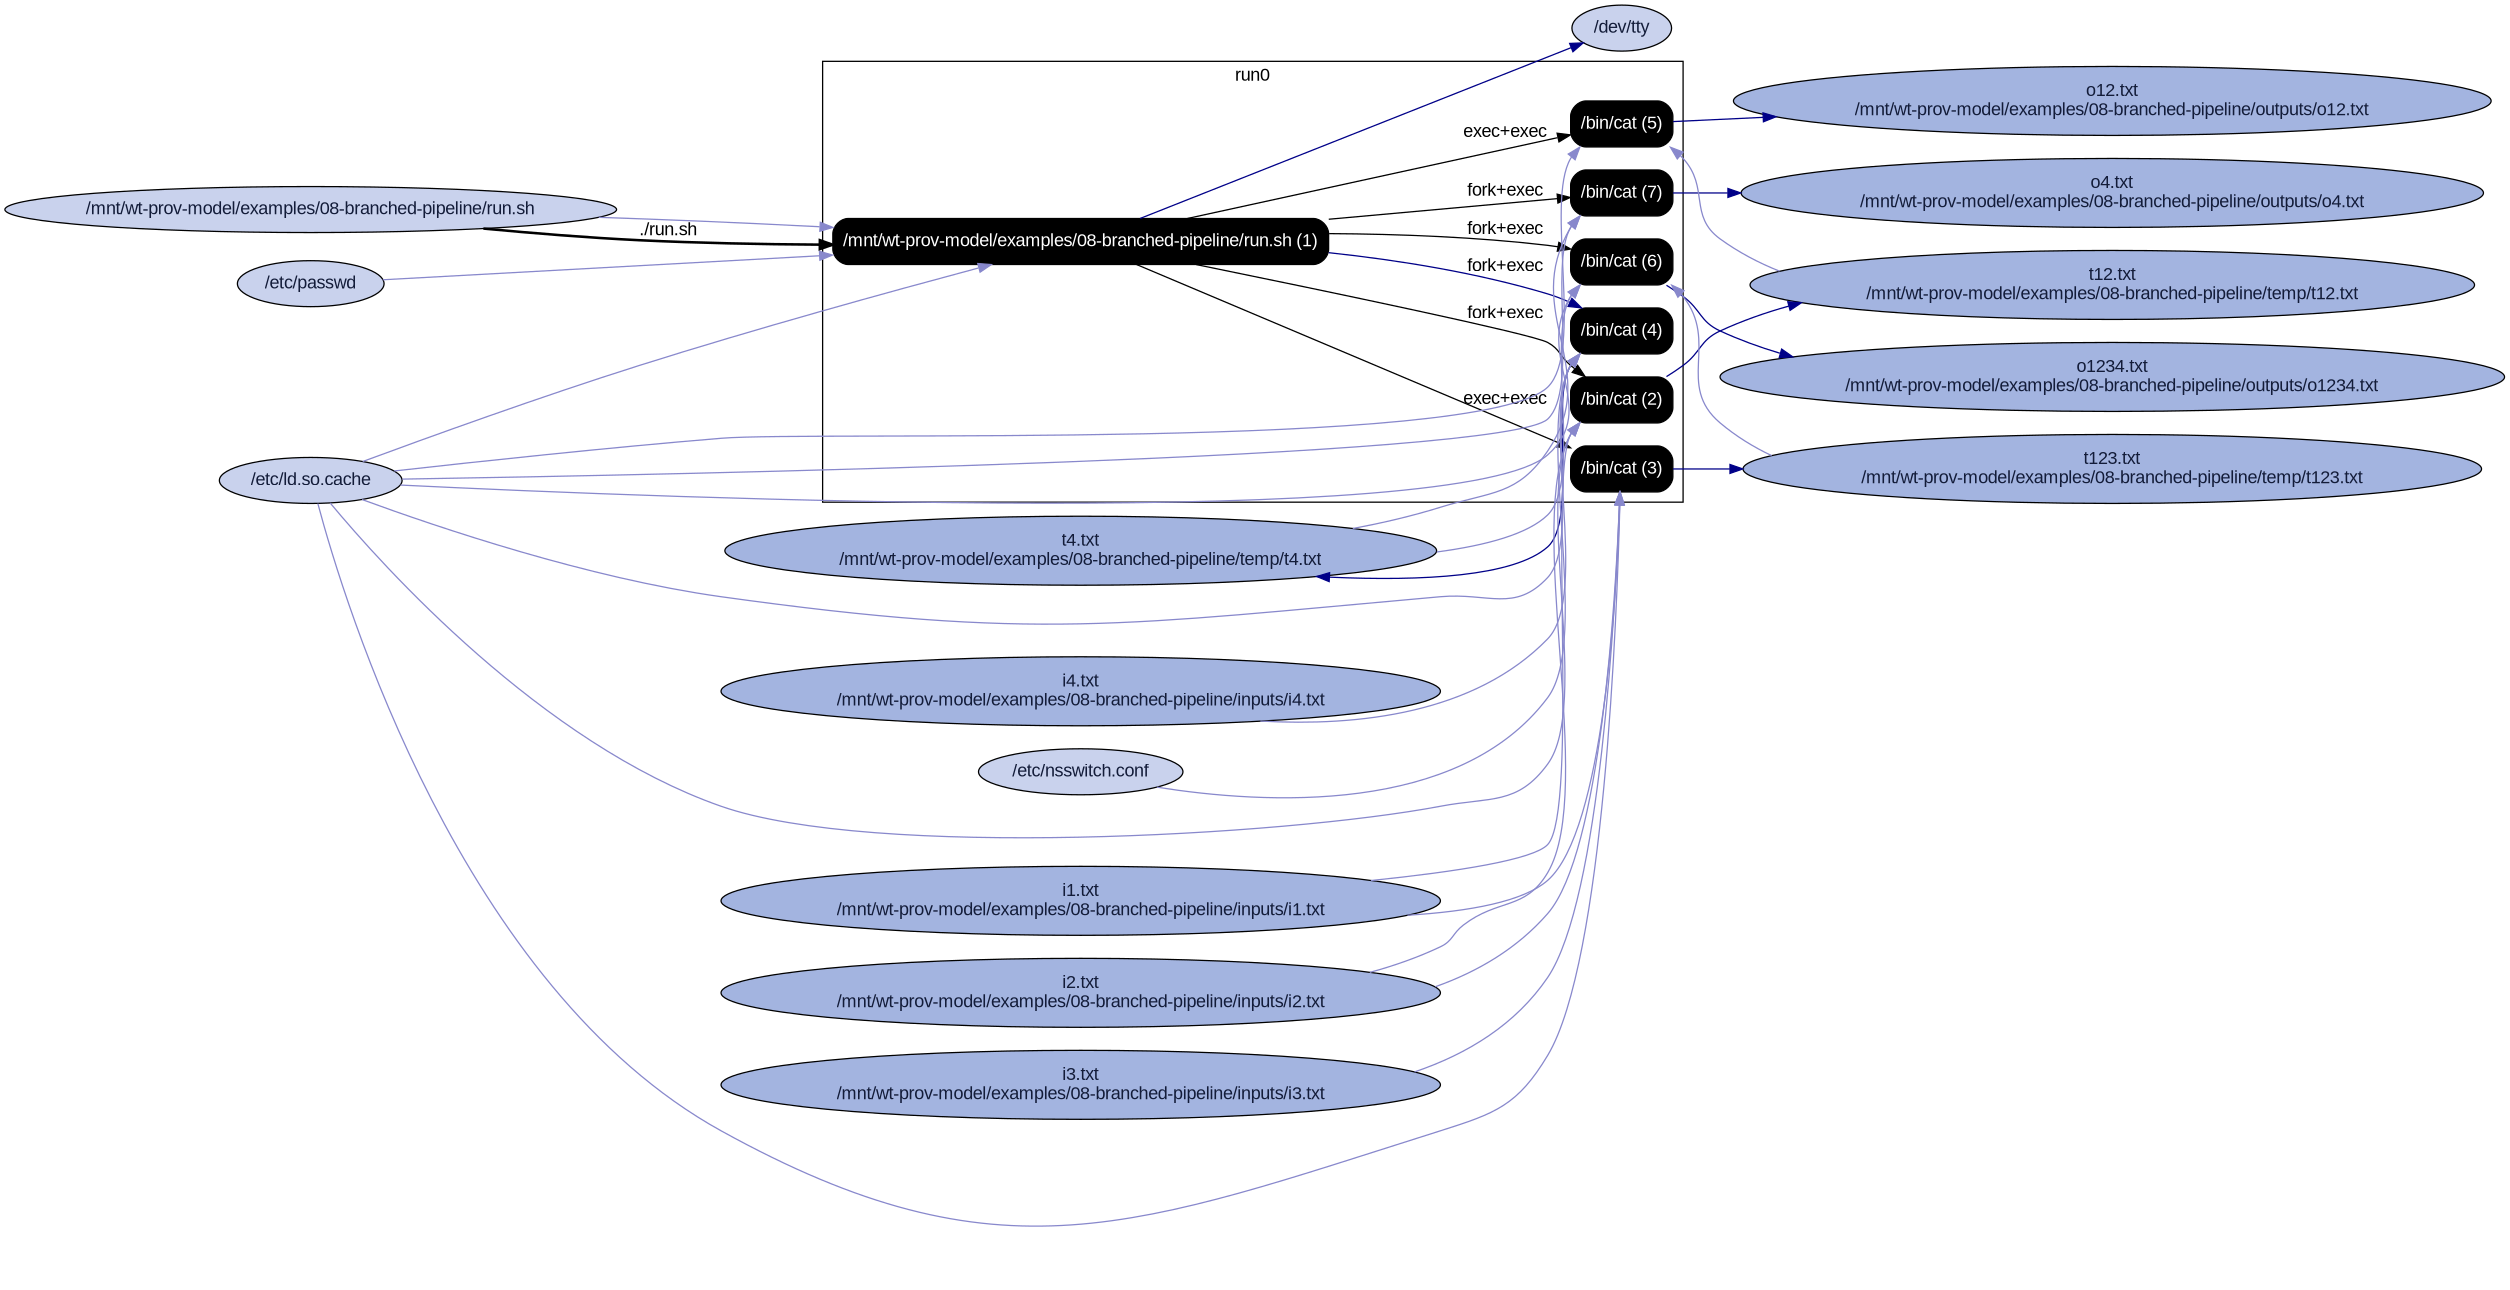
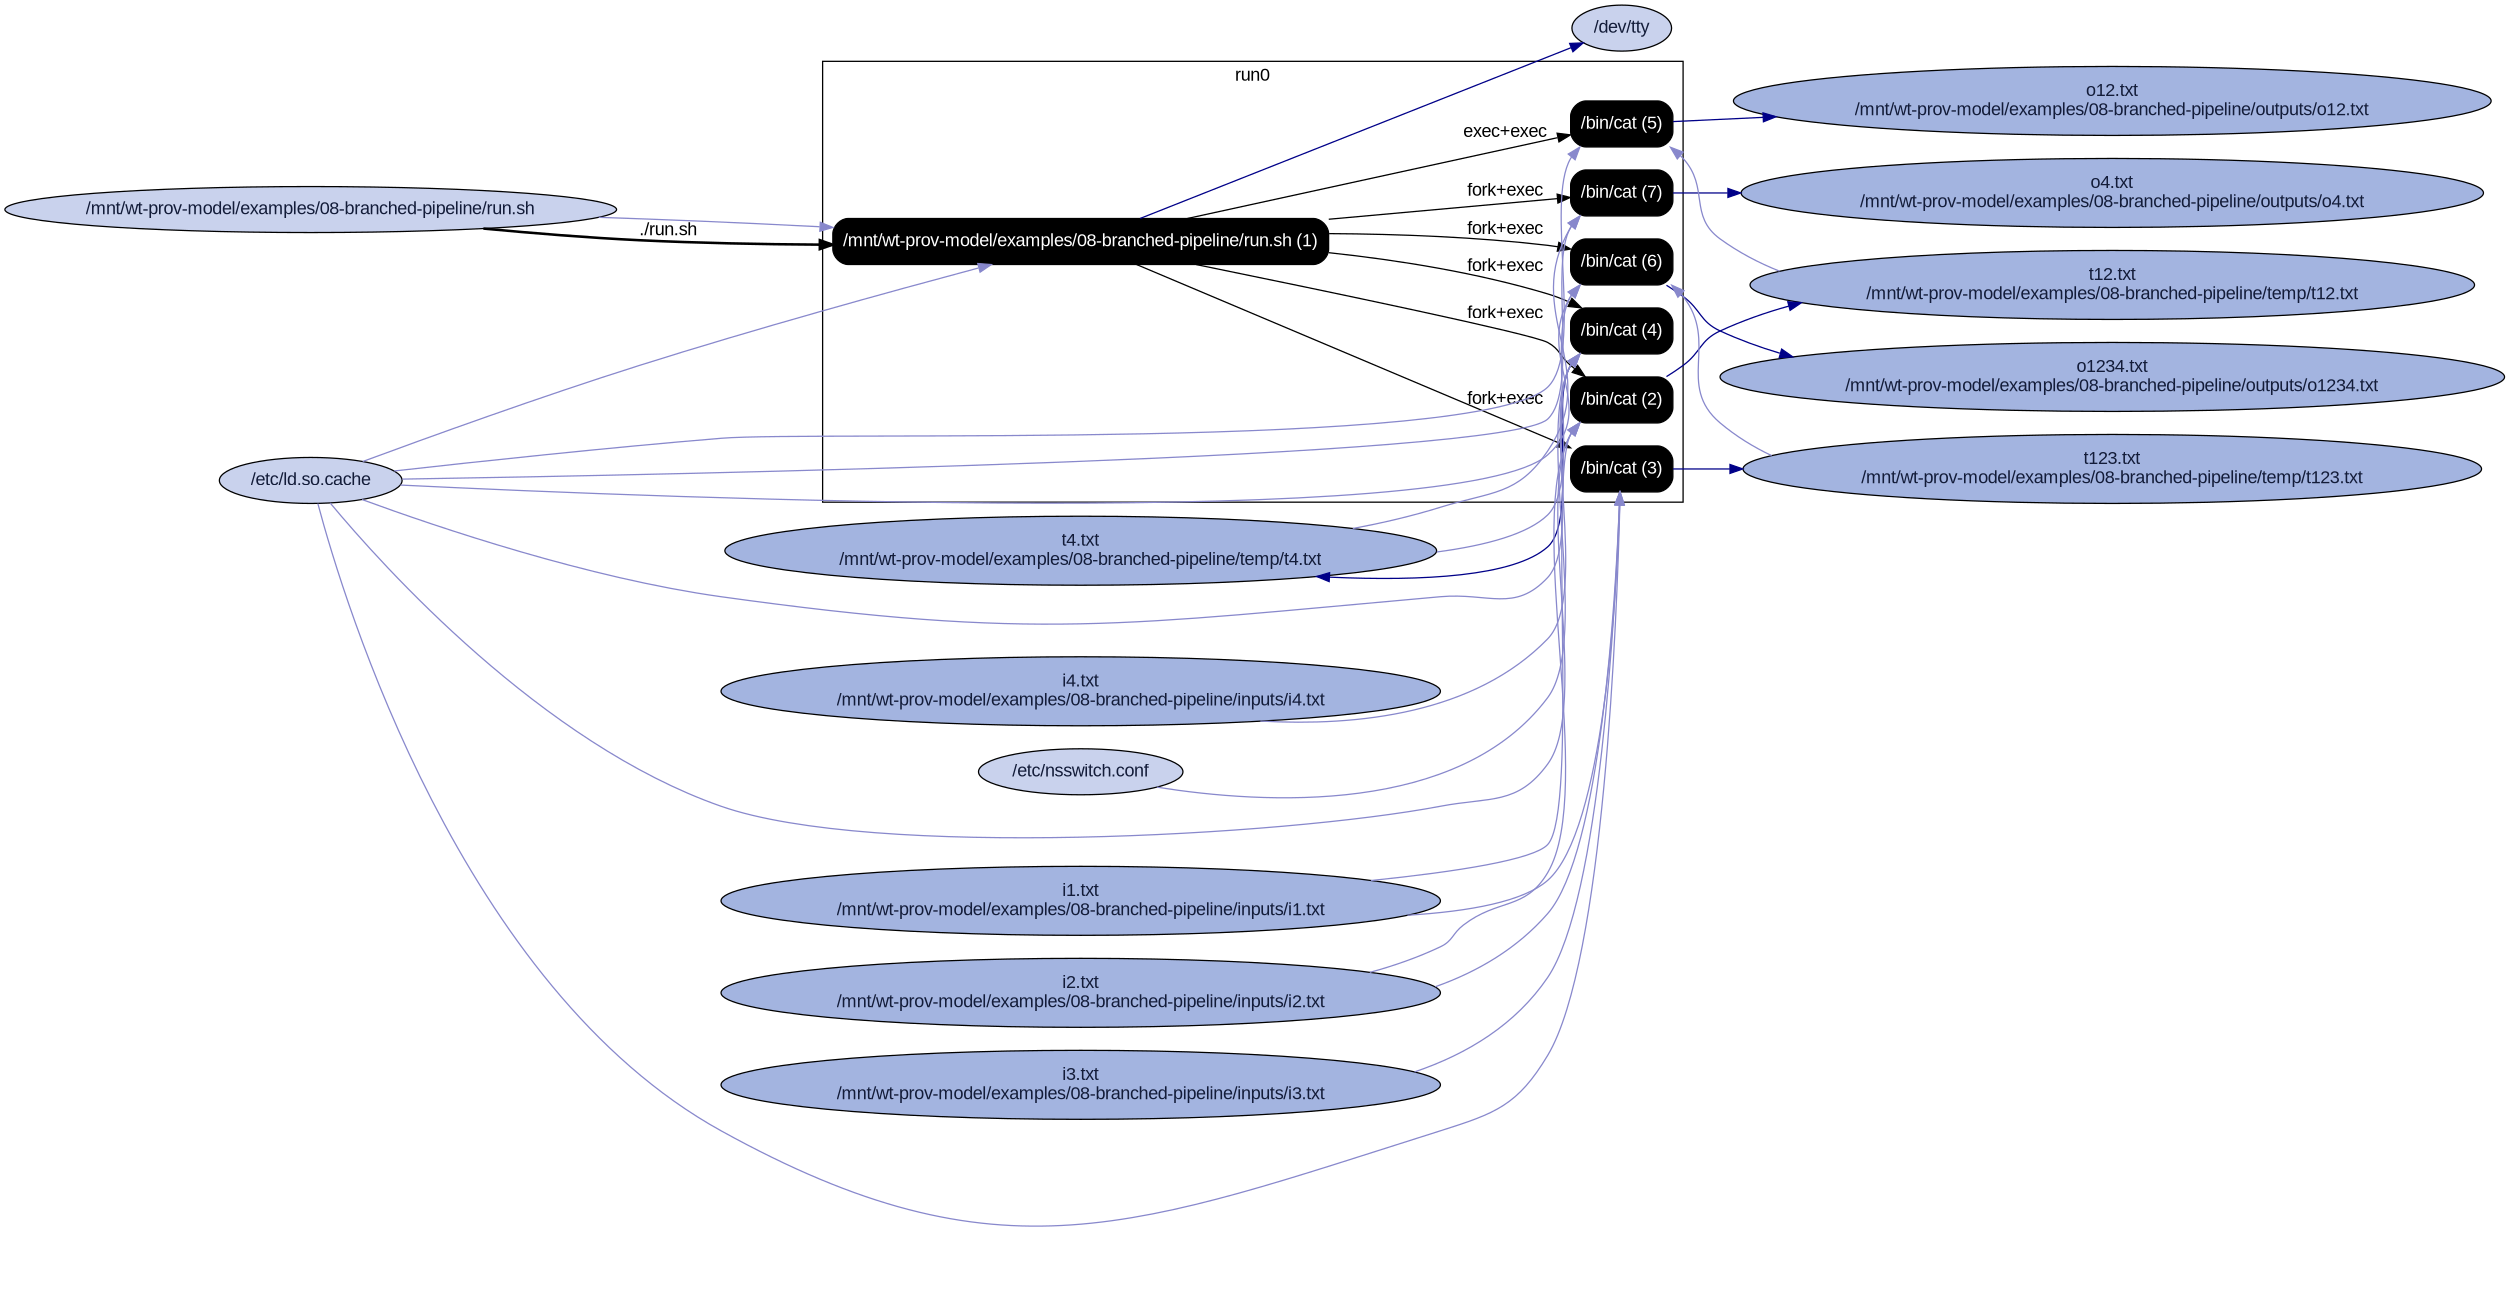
(1451, 271) -> (1451, 271)
(311, 284) -> none
(1505, 399) -> (1505, 399)
